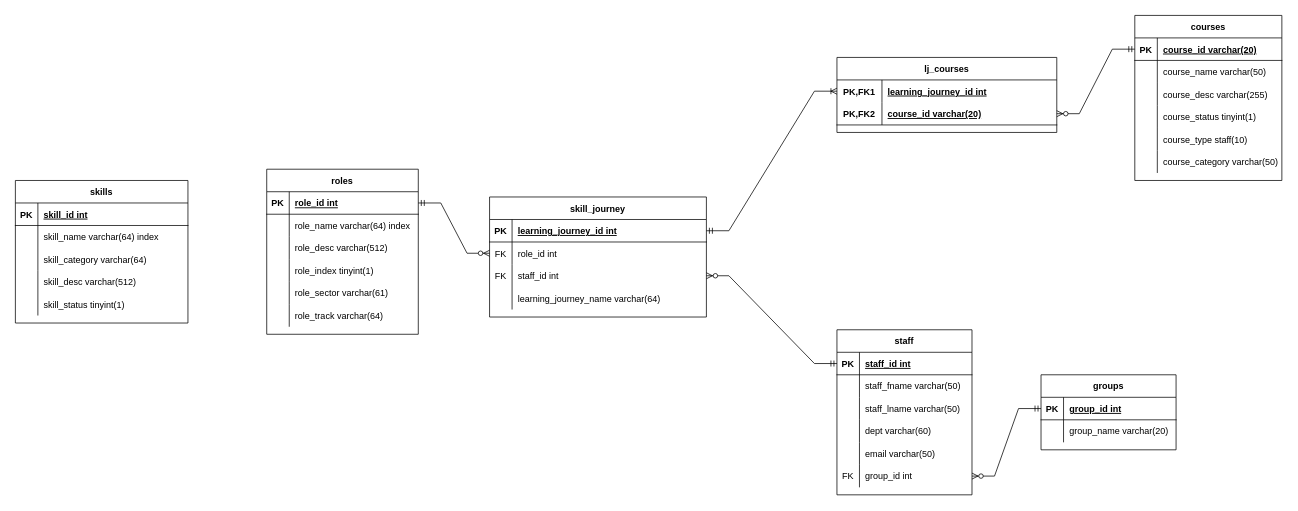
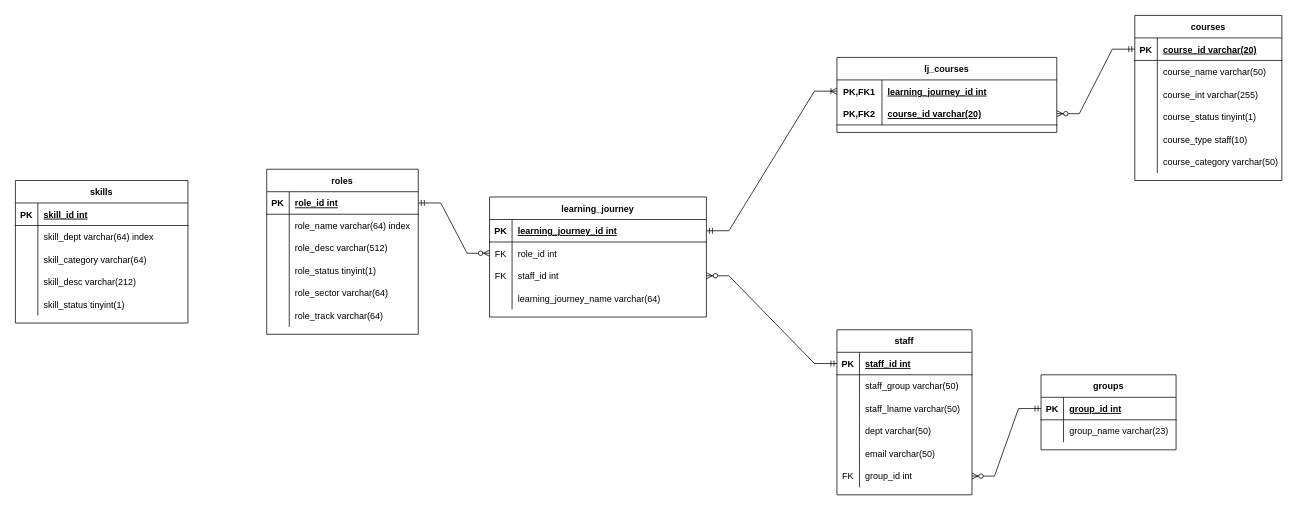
(1222, 95) -> (1218, 95)
(597, 209) -> (597, 209)
(107, 237) -> (107, 237)
(342, 271) -> (346, 271)
(97, 282) -> (97, 282)
(350, 293) -> (350, 293)
(922, 386) -> (922, 386)
(904, 431) -> (904, 431)
(1123, 431) -> (1123, 431)
